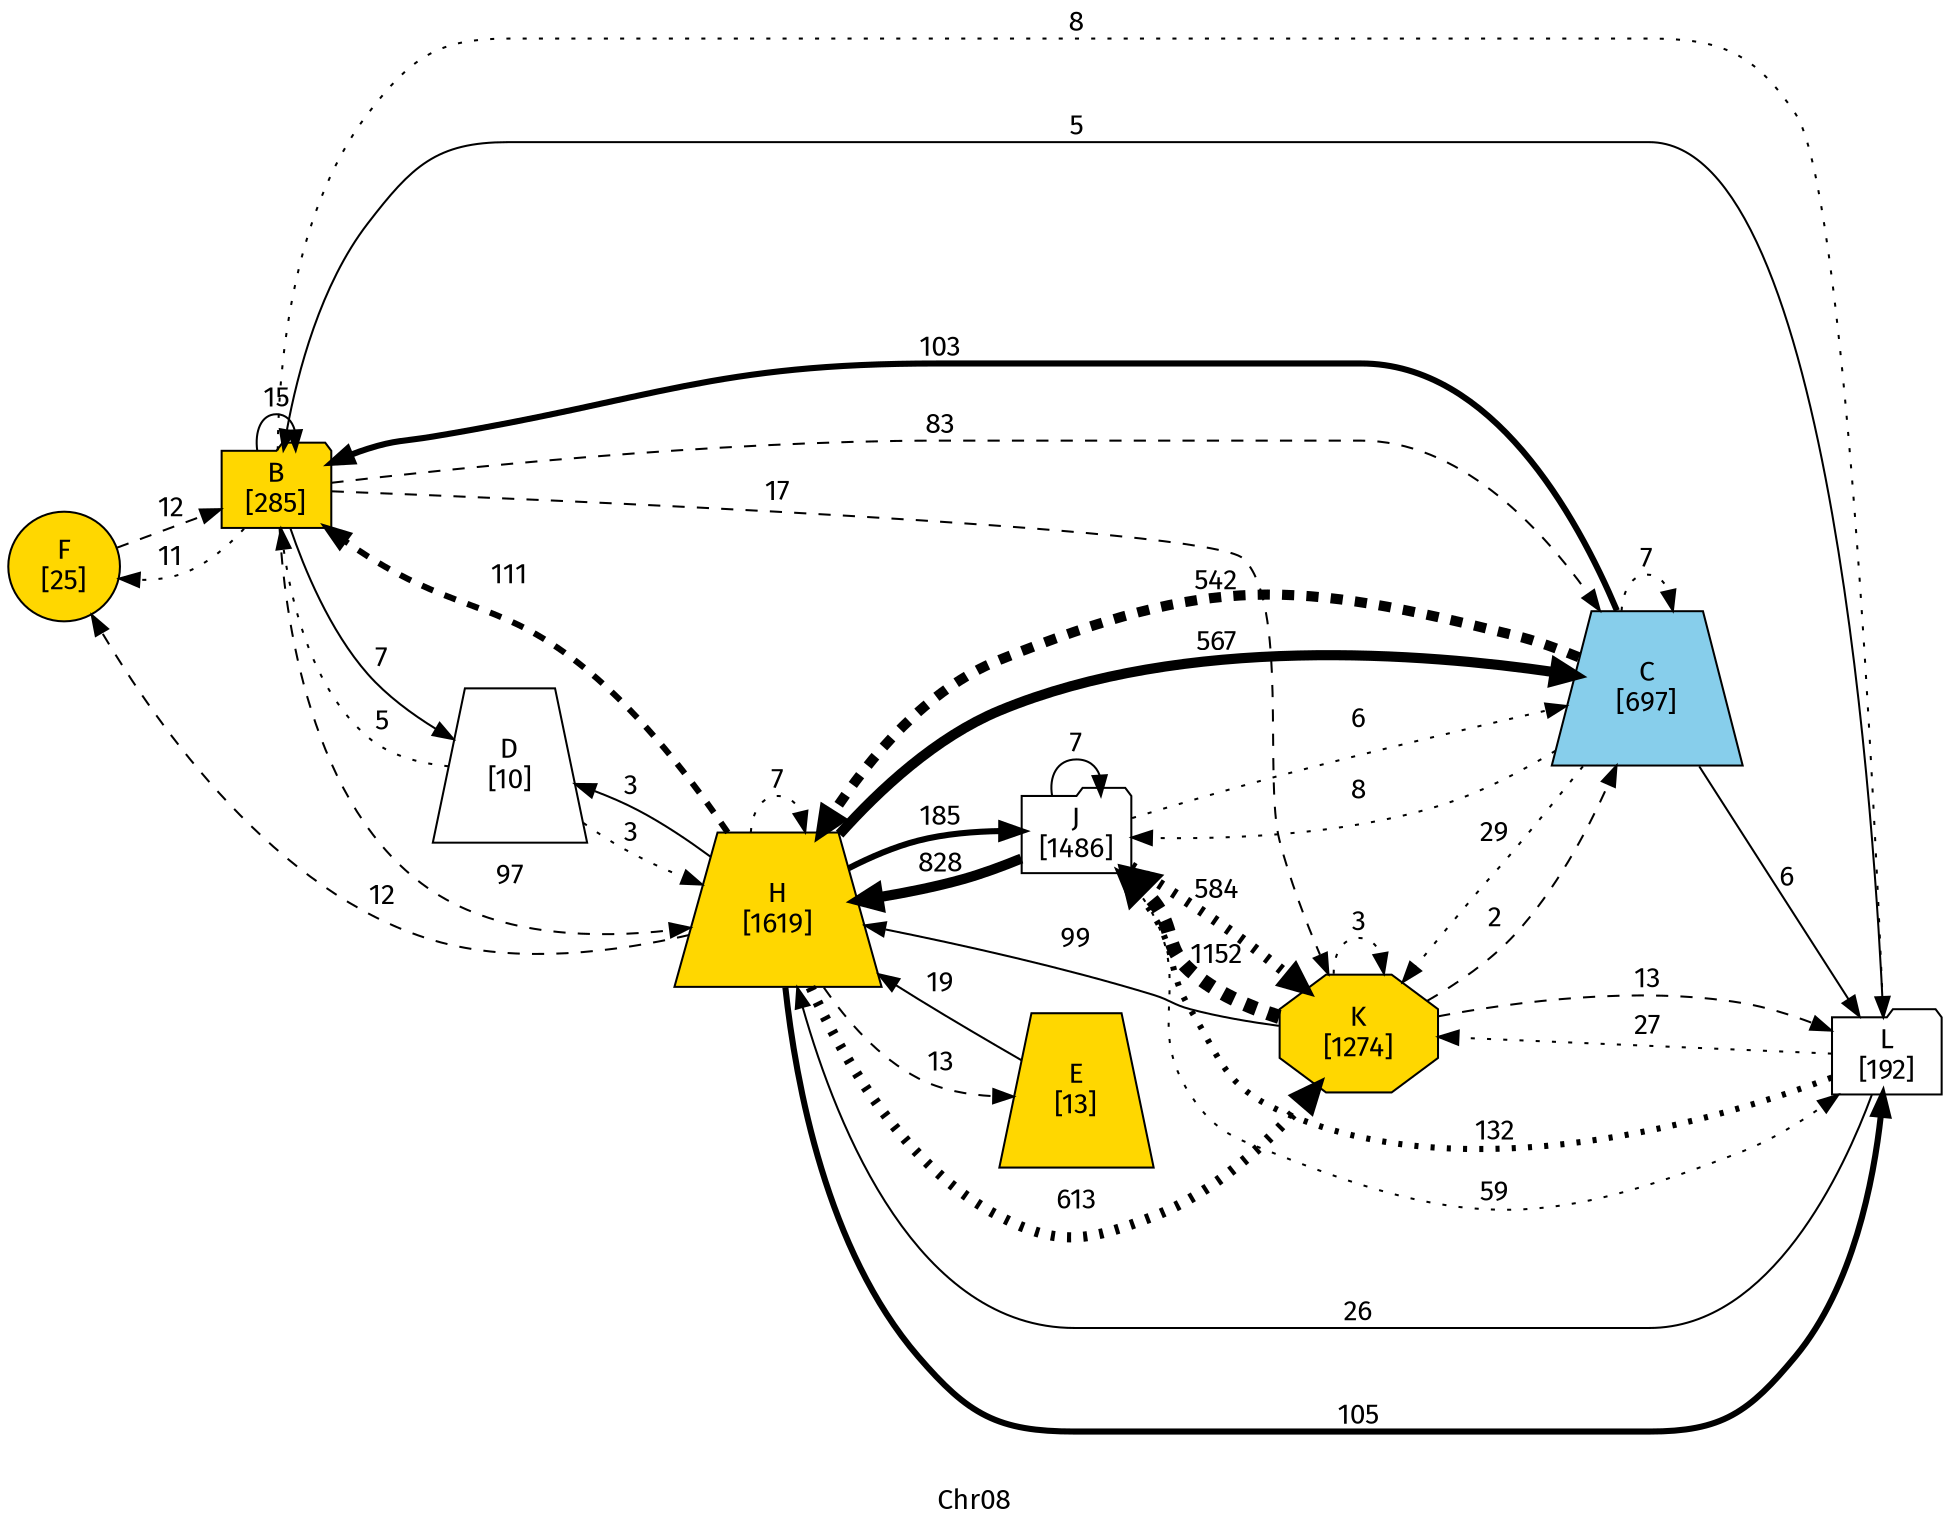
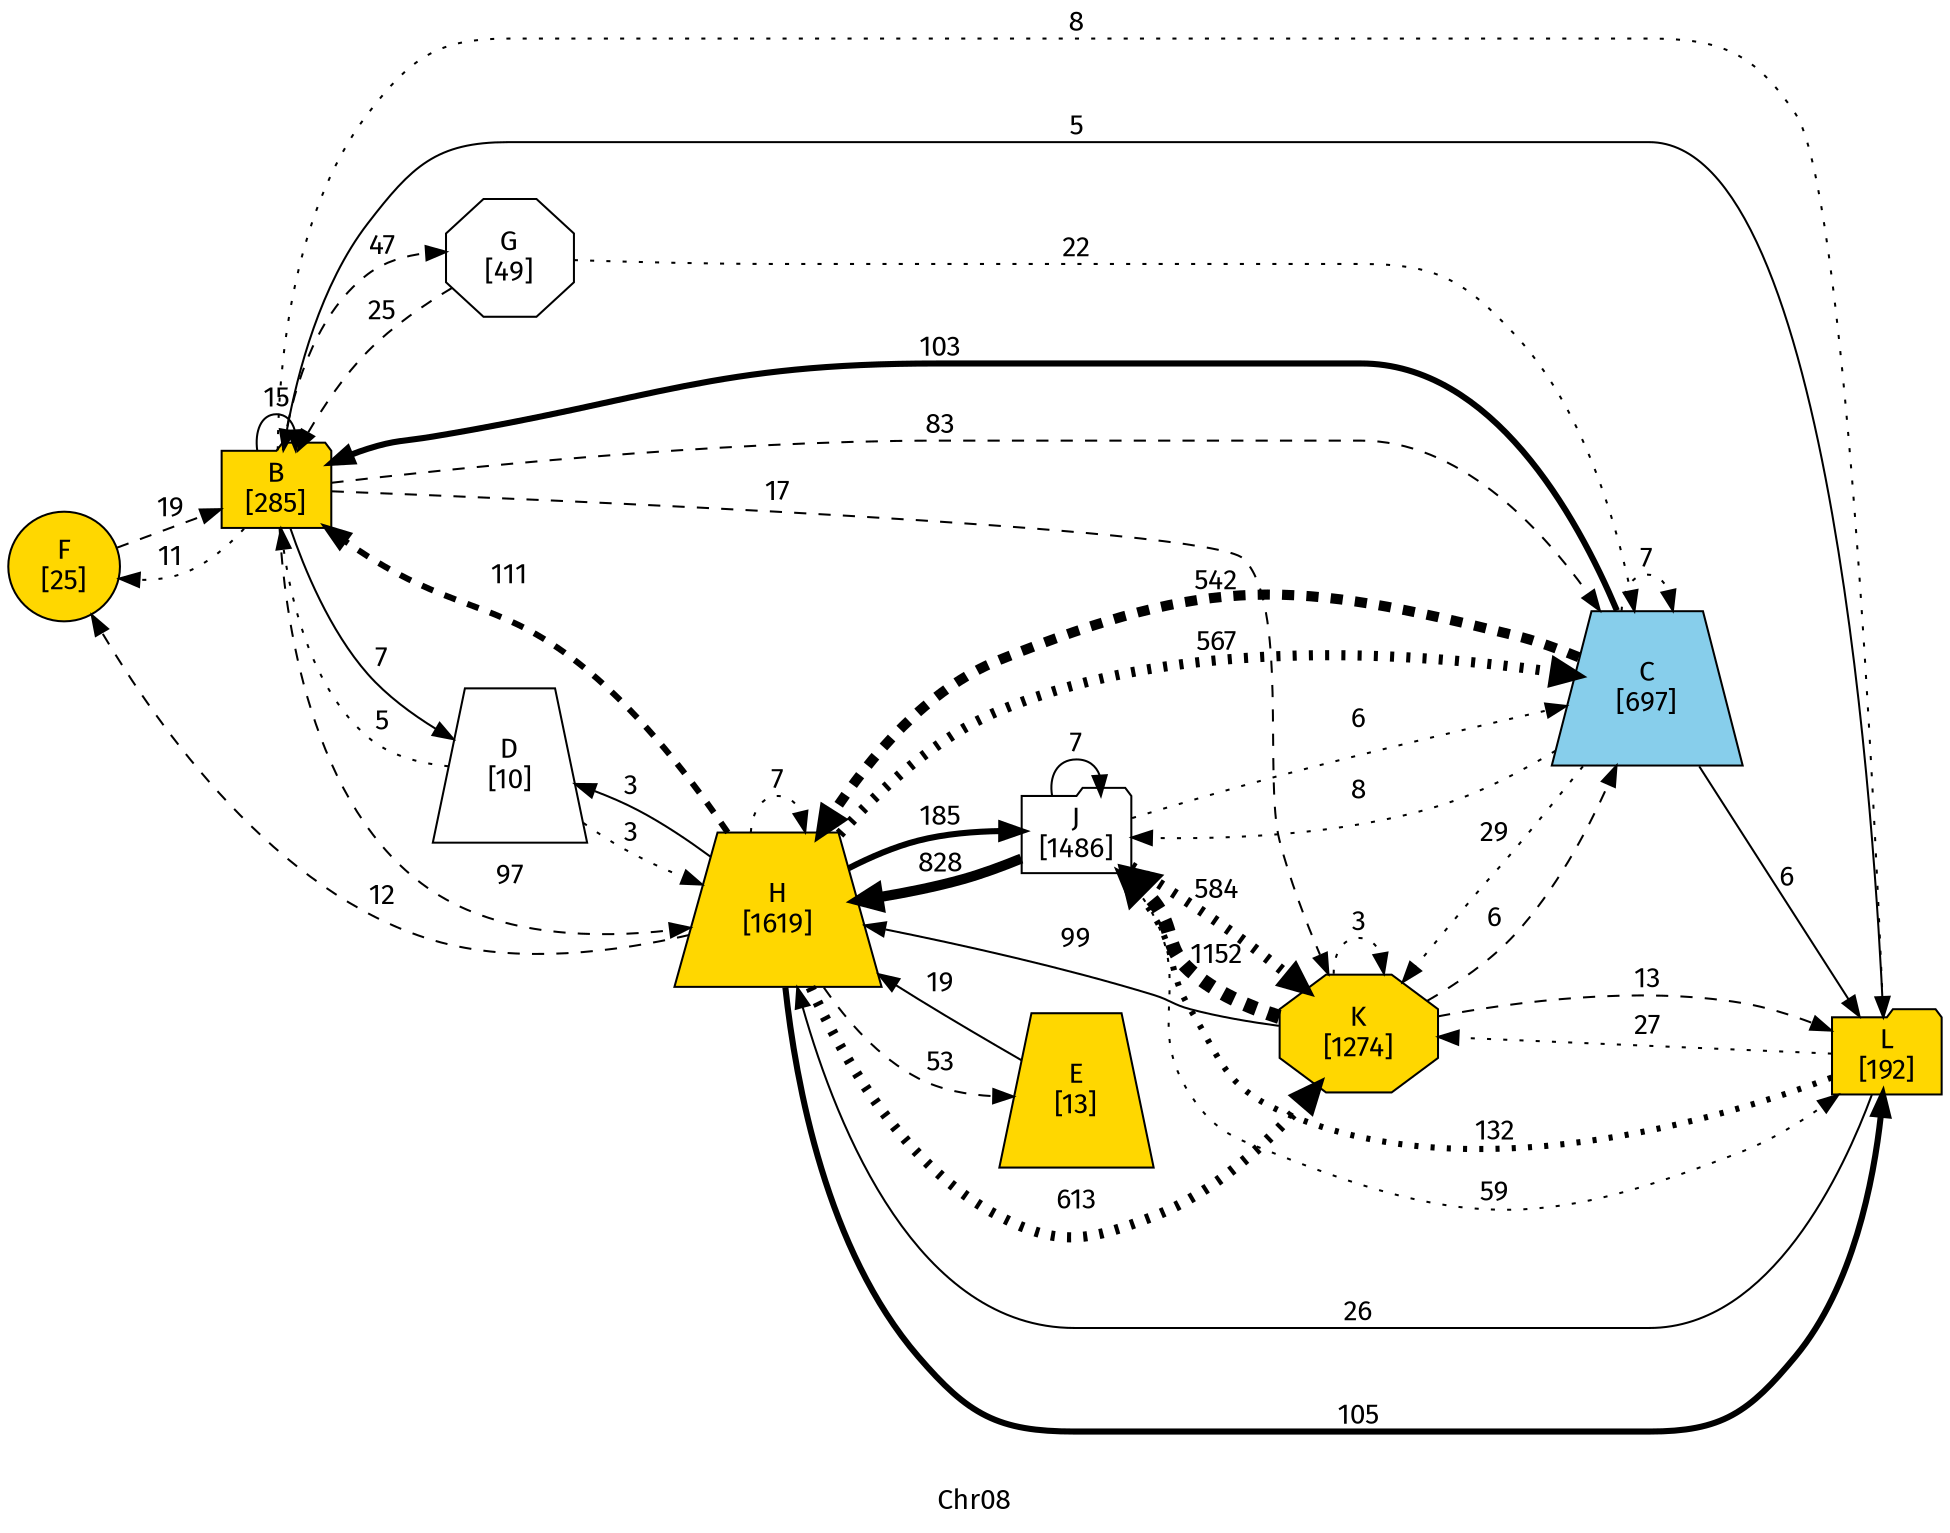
none -> (510, 258)
(171, 509) -> (171, 509)
(1173, 666) -> (1173, 666)
(1495, 919) -> (1495, 919)
(1887, 1056) -> (1887, 1056)
(940, 1063) -> (940, 1063)
